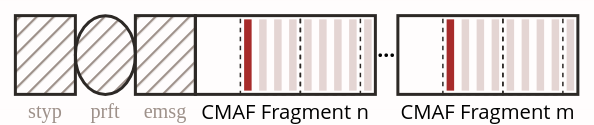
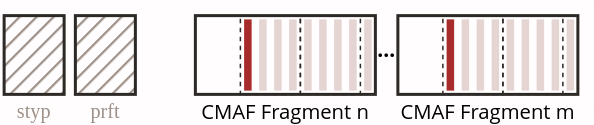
(45, 55) -> (34, 55)
(105, 55) -> (105, 55)
(165, 55) -> none
